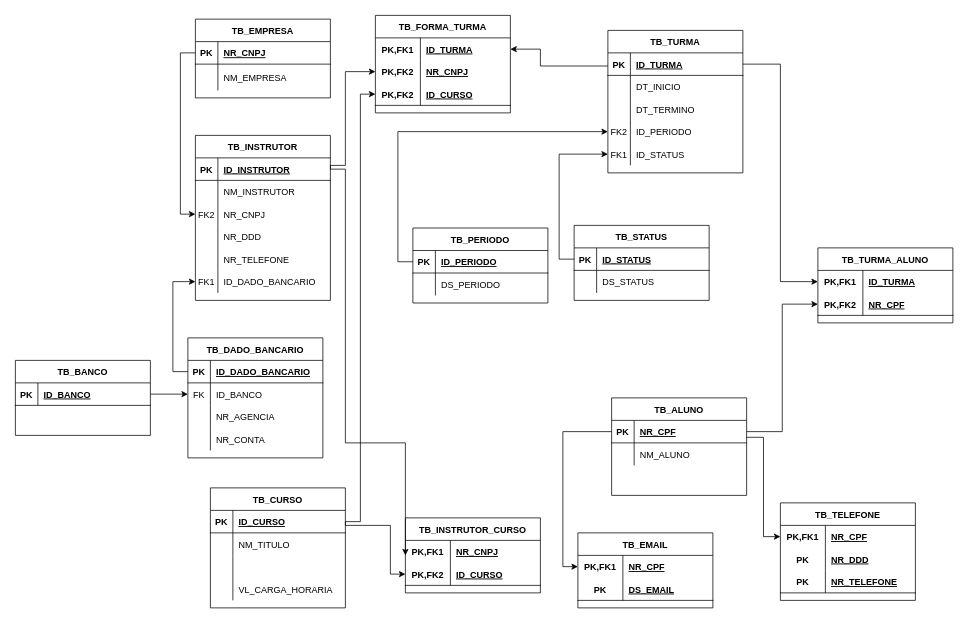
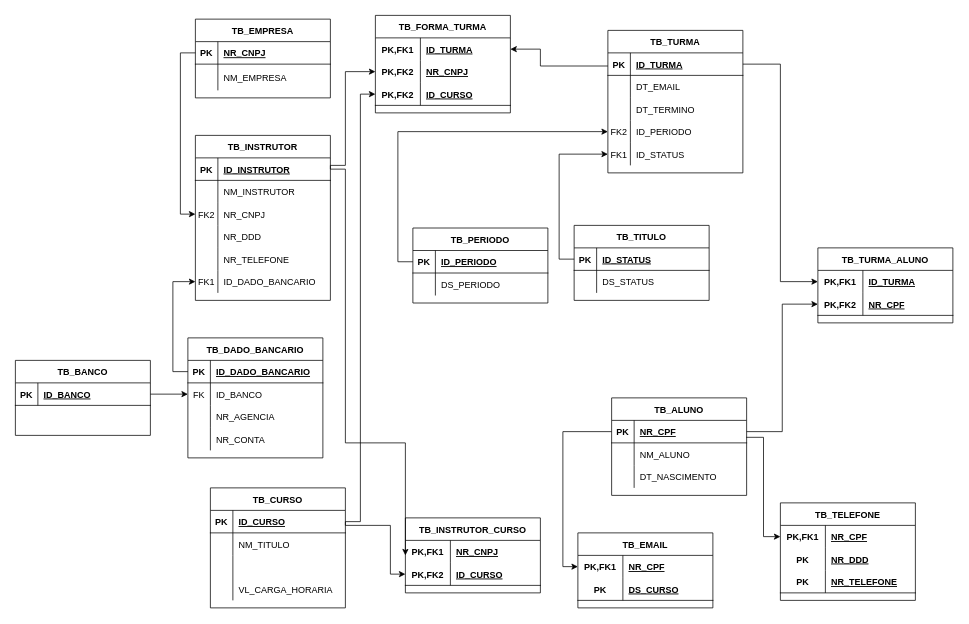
(659, 87) -> (656, 87)
(641, 237) -> (641, 237)
none -> (690, 477)
(649, 590) -> (649, 590)
